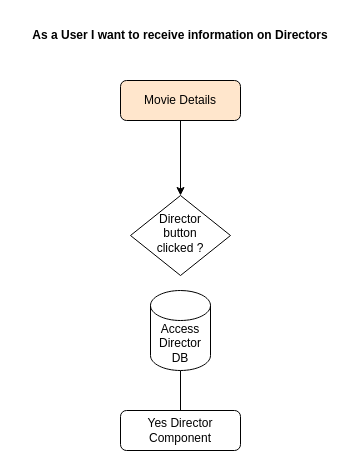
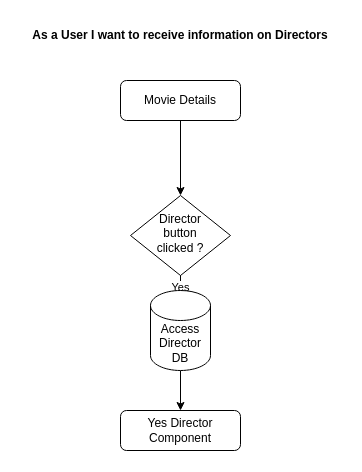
(181, 101) -> (181, 101)
none -> (181, 275)
(181, 405) -> (181, 402)
